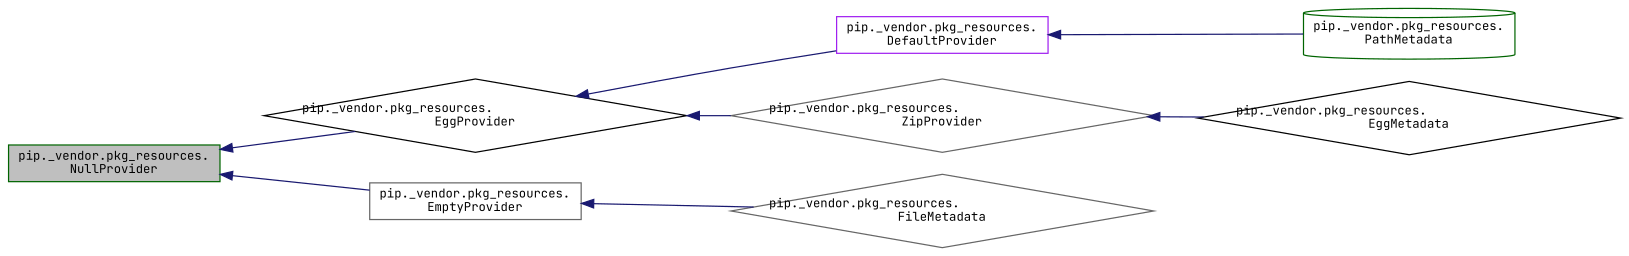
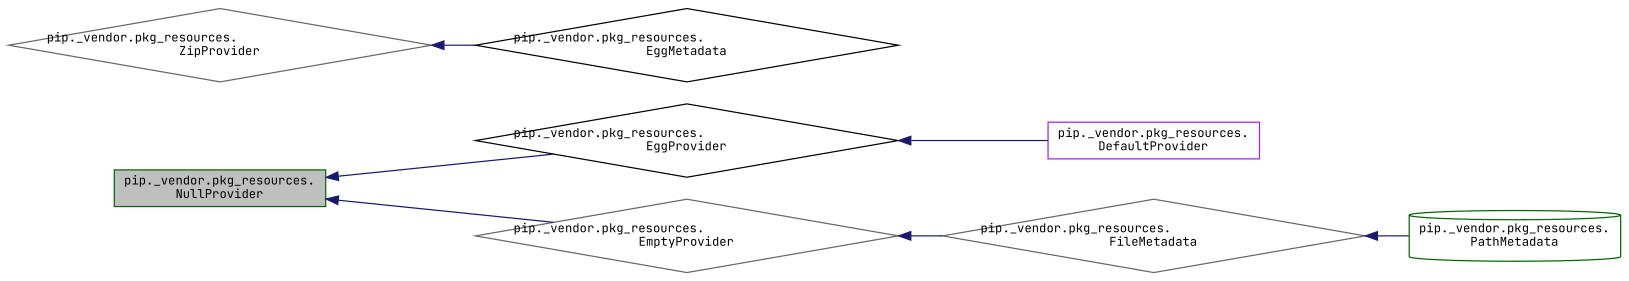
(1182, 34) -> (1393, 236)
(715, 116) -> none
(475, 201) -> (687, 236)
